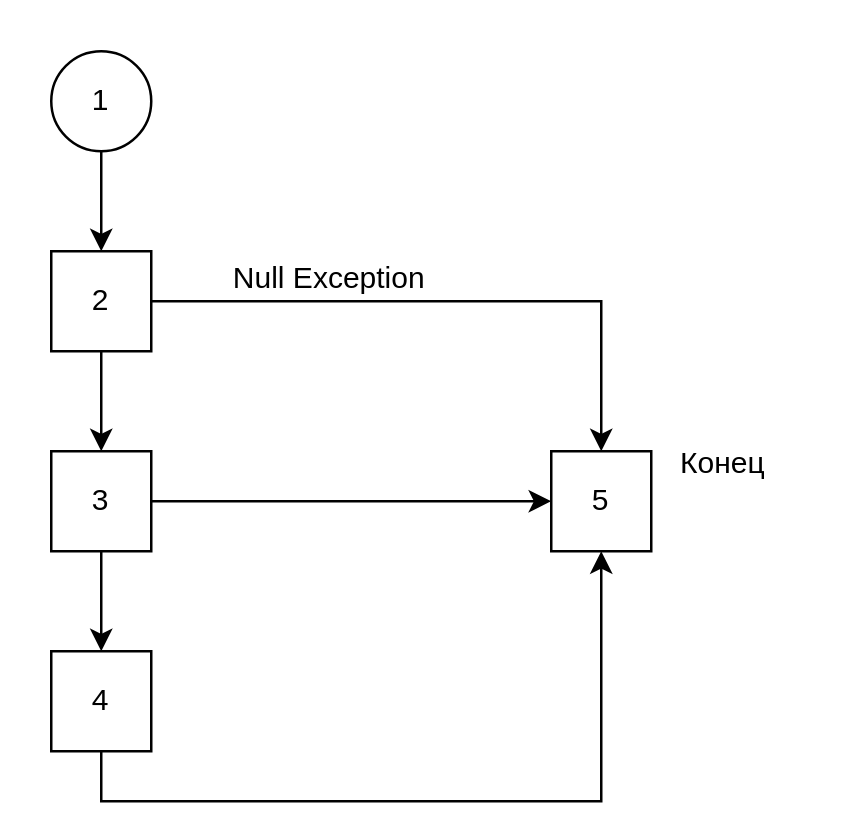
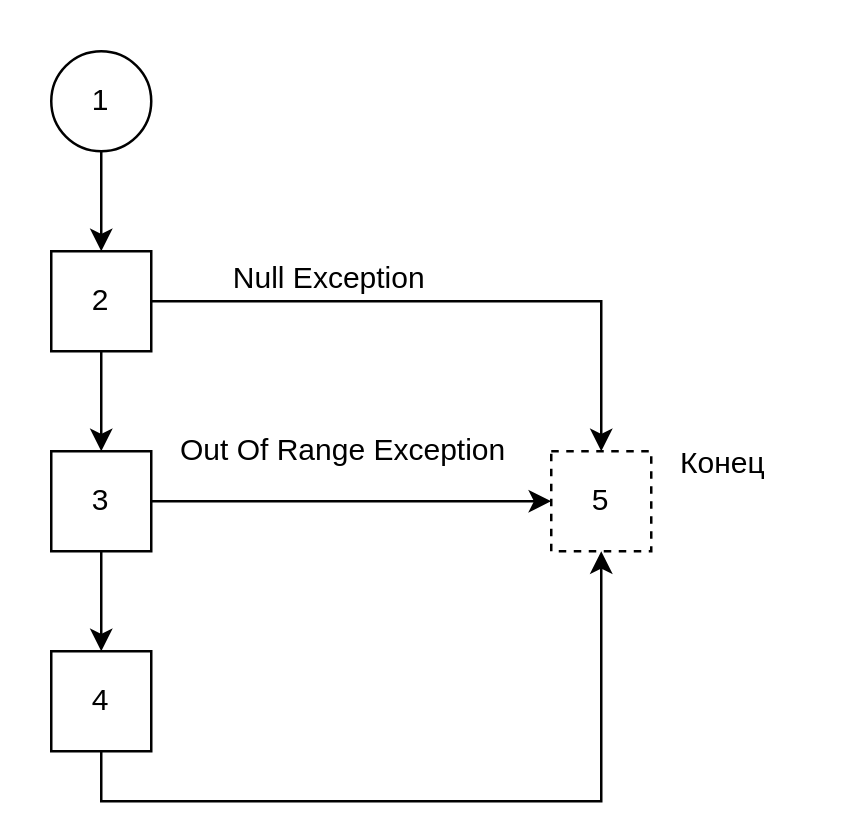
none -> (364, 451)
(601, 501) -> (601, 501)
